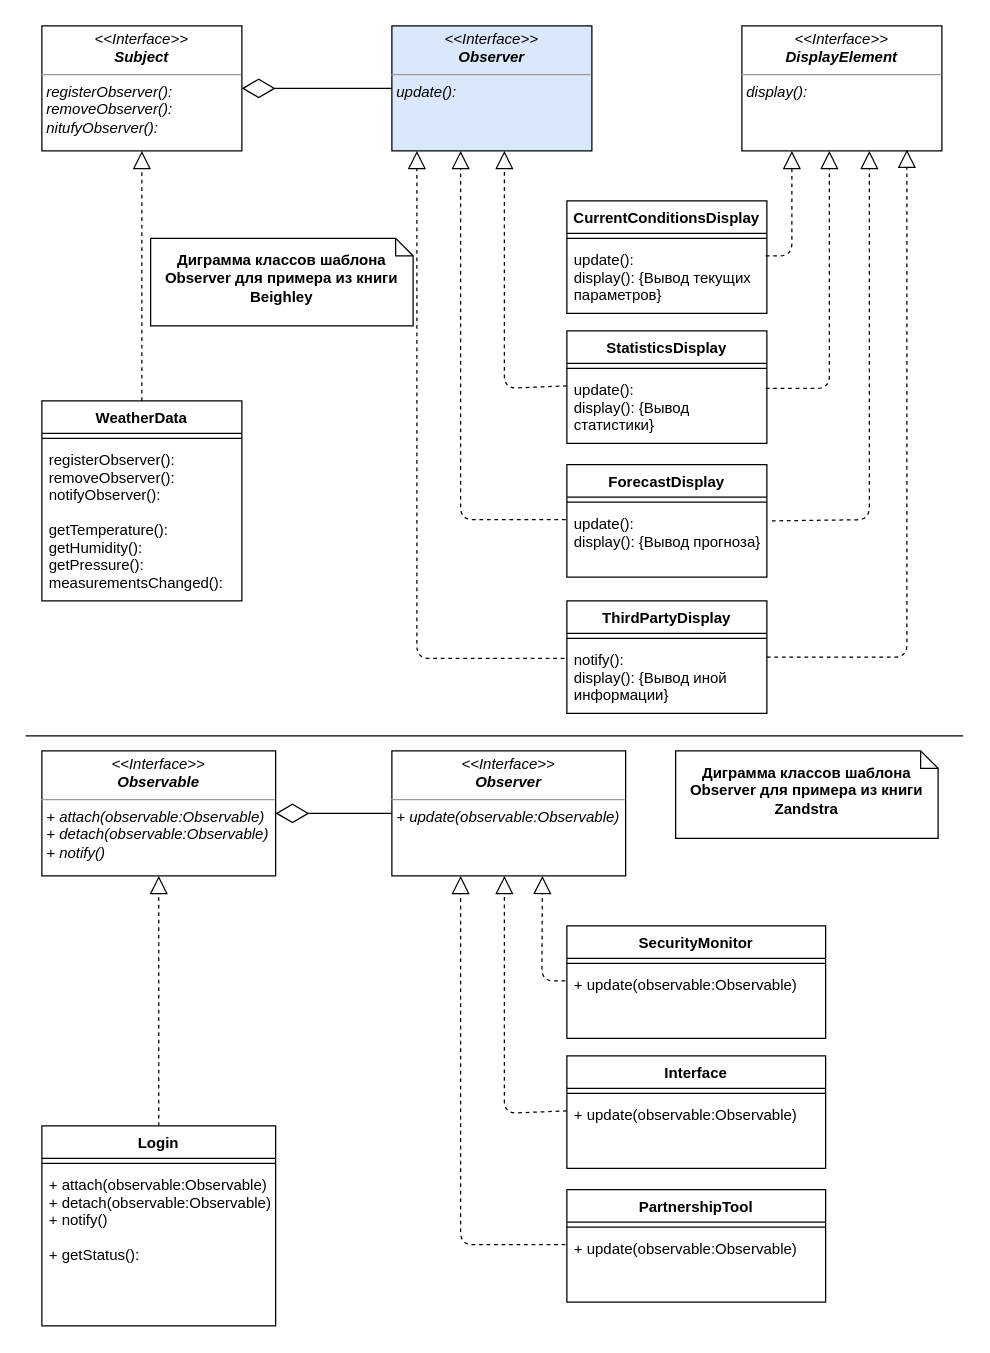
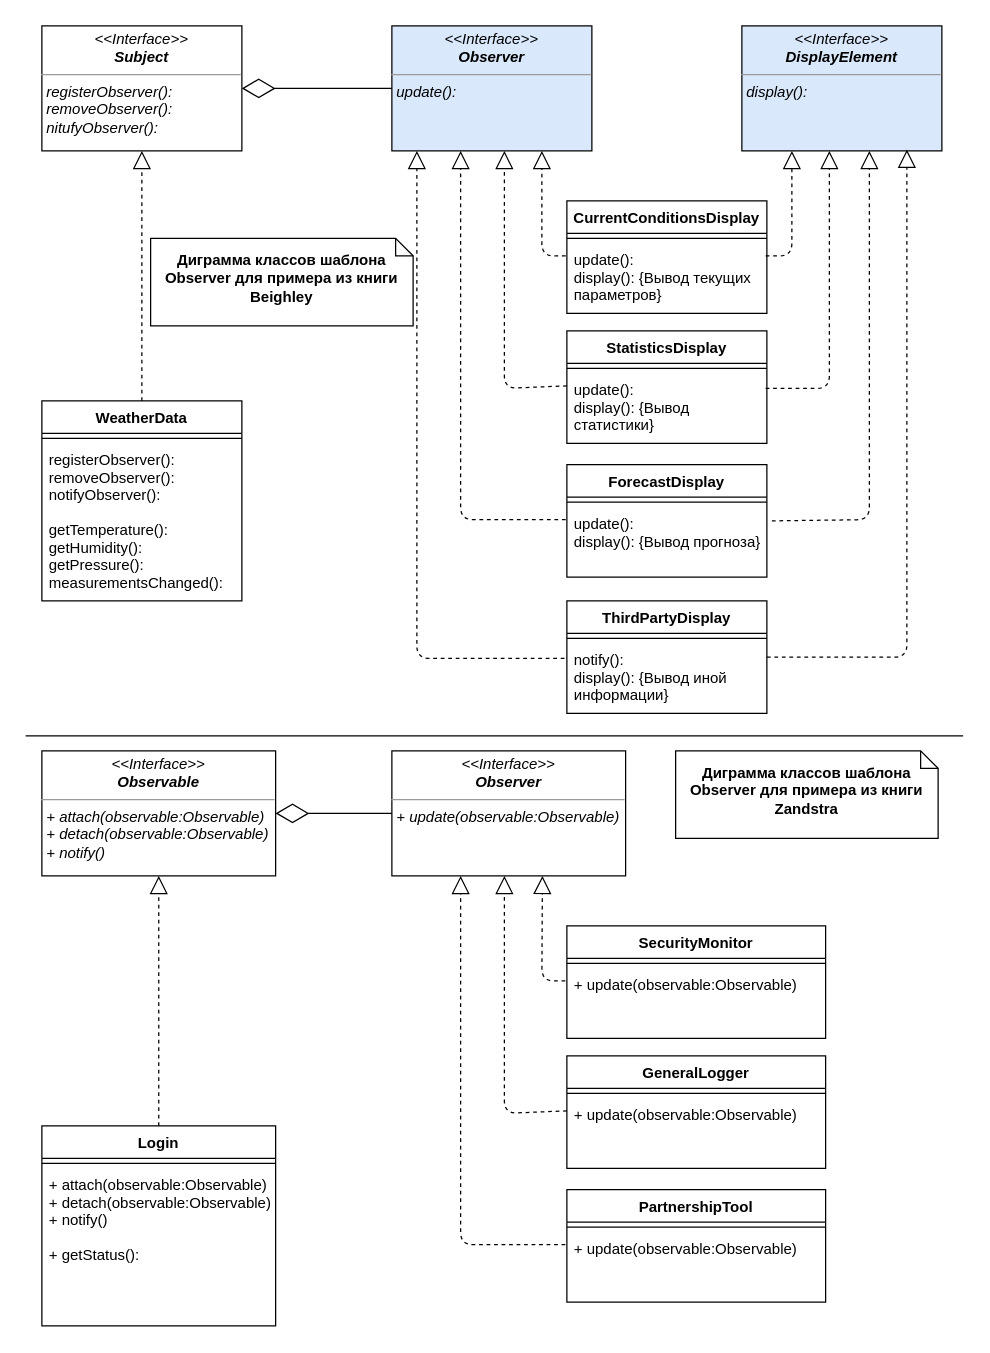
(842, 88) -> (842, 88)
none -> (542, 218)
(696, 1073) -> (696, 1073)
